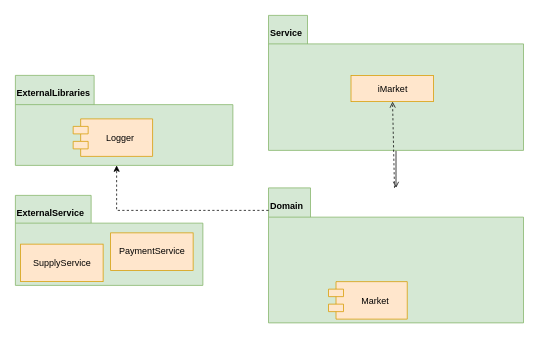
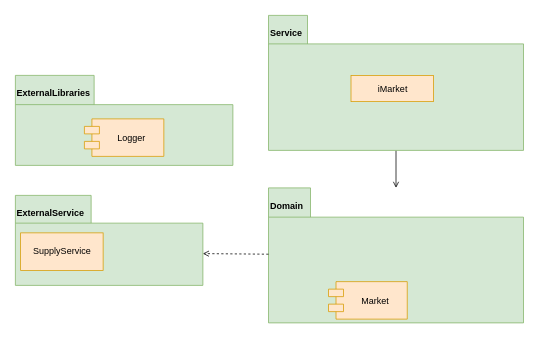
(113, 138) -> (124, 138)
(394, 146) -> (224, 254)
(173, 210) -> none
(152, 252) -> none
(62, 263) -> (62, 252)
